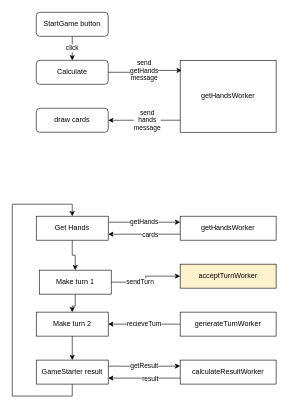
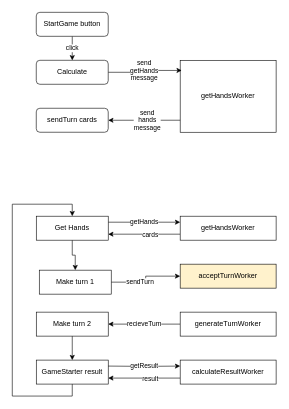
(72, 120) -> (72, 120)
(73, 306) -> none
